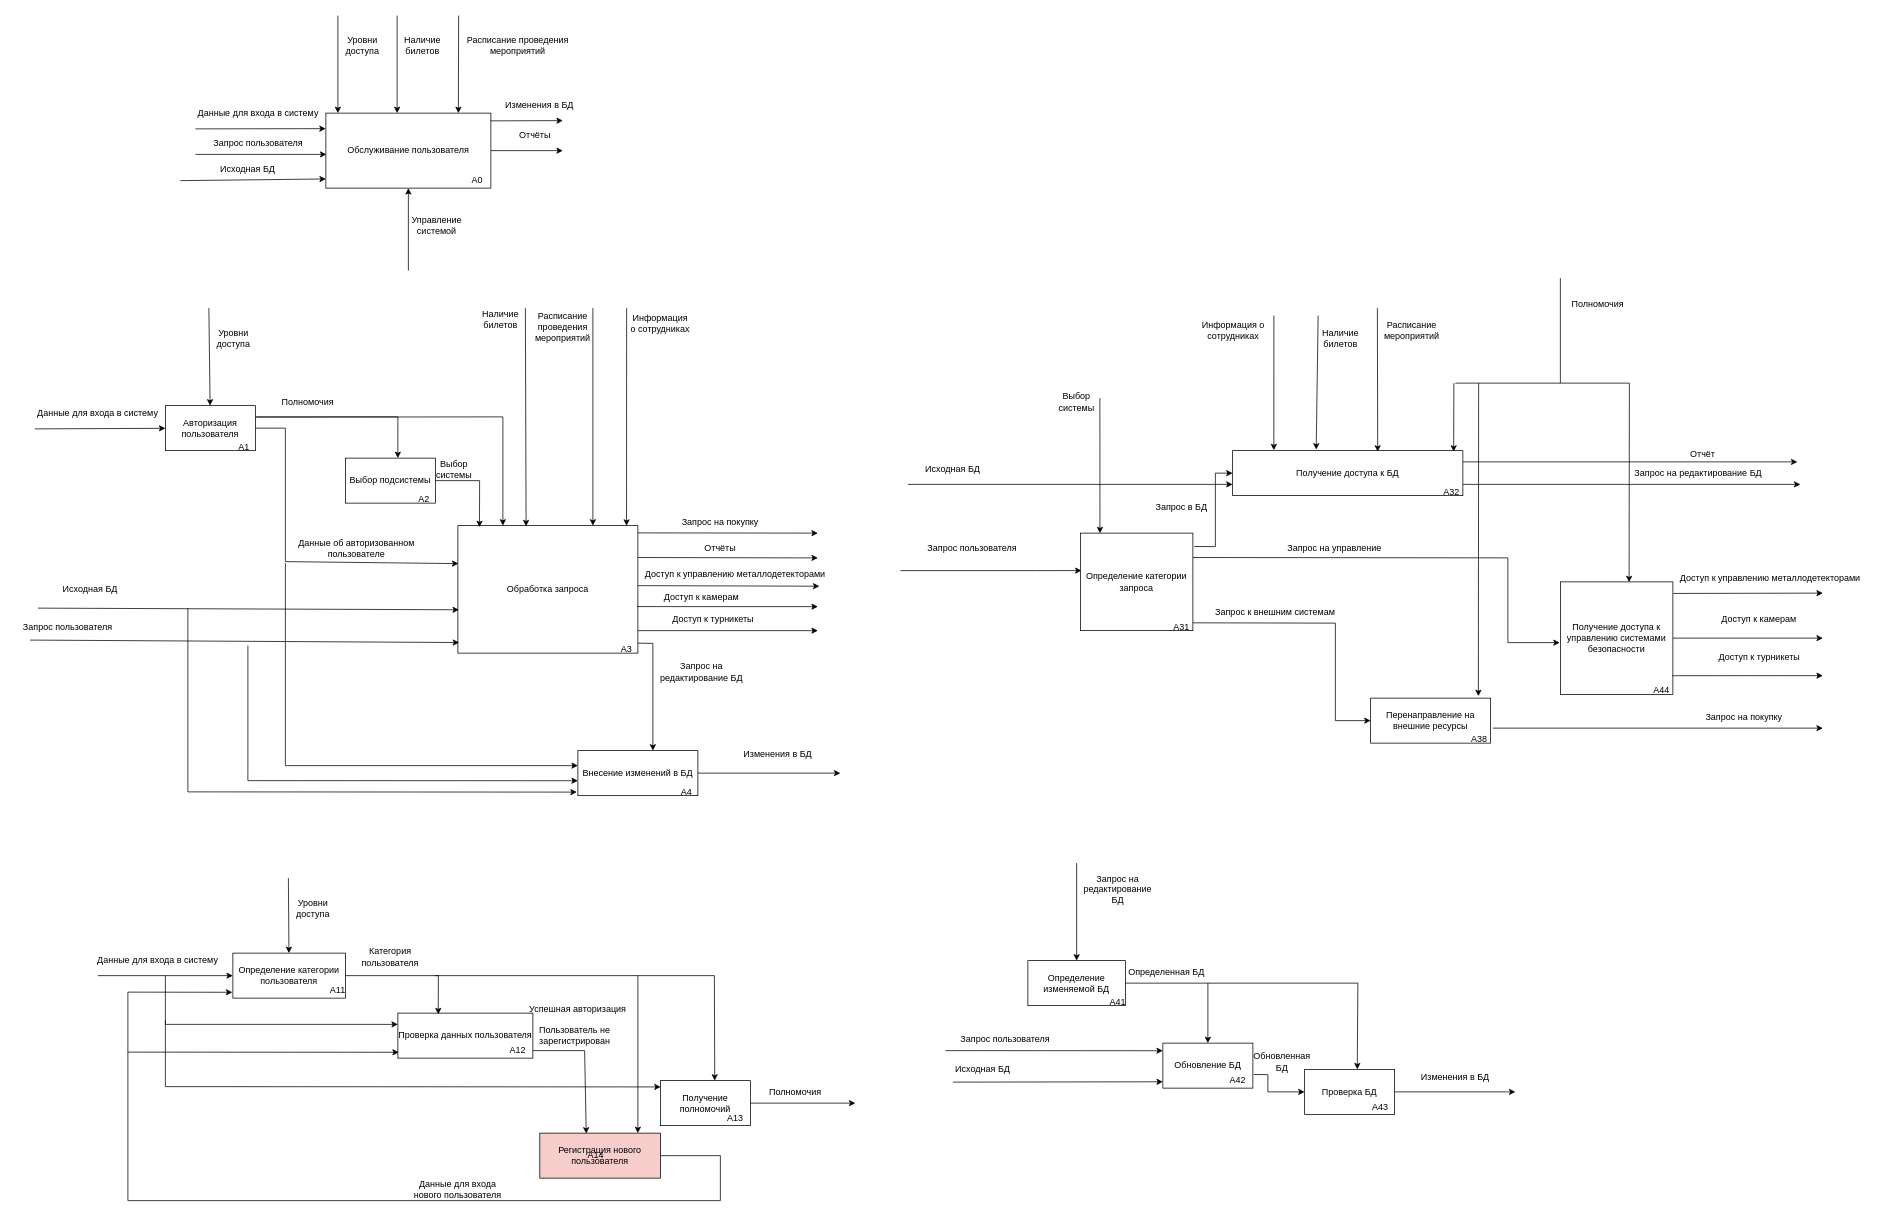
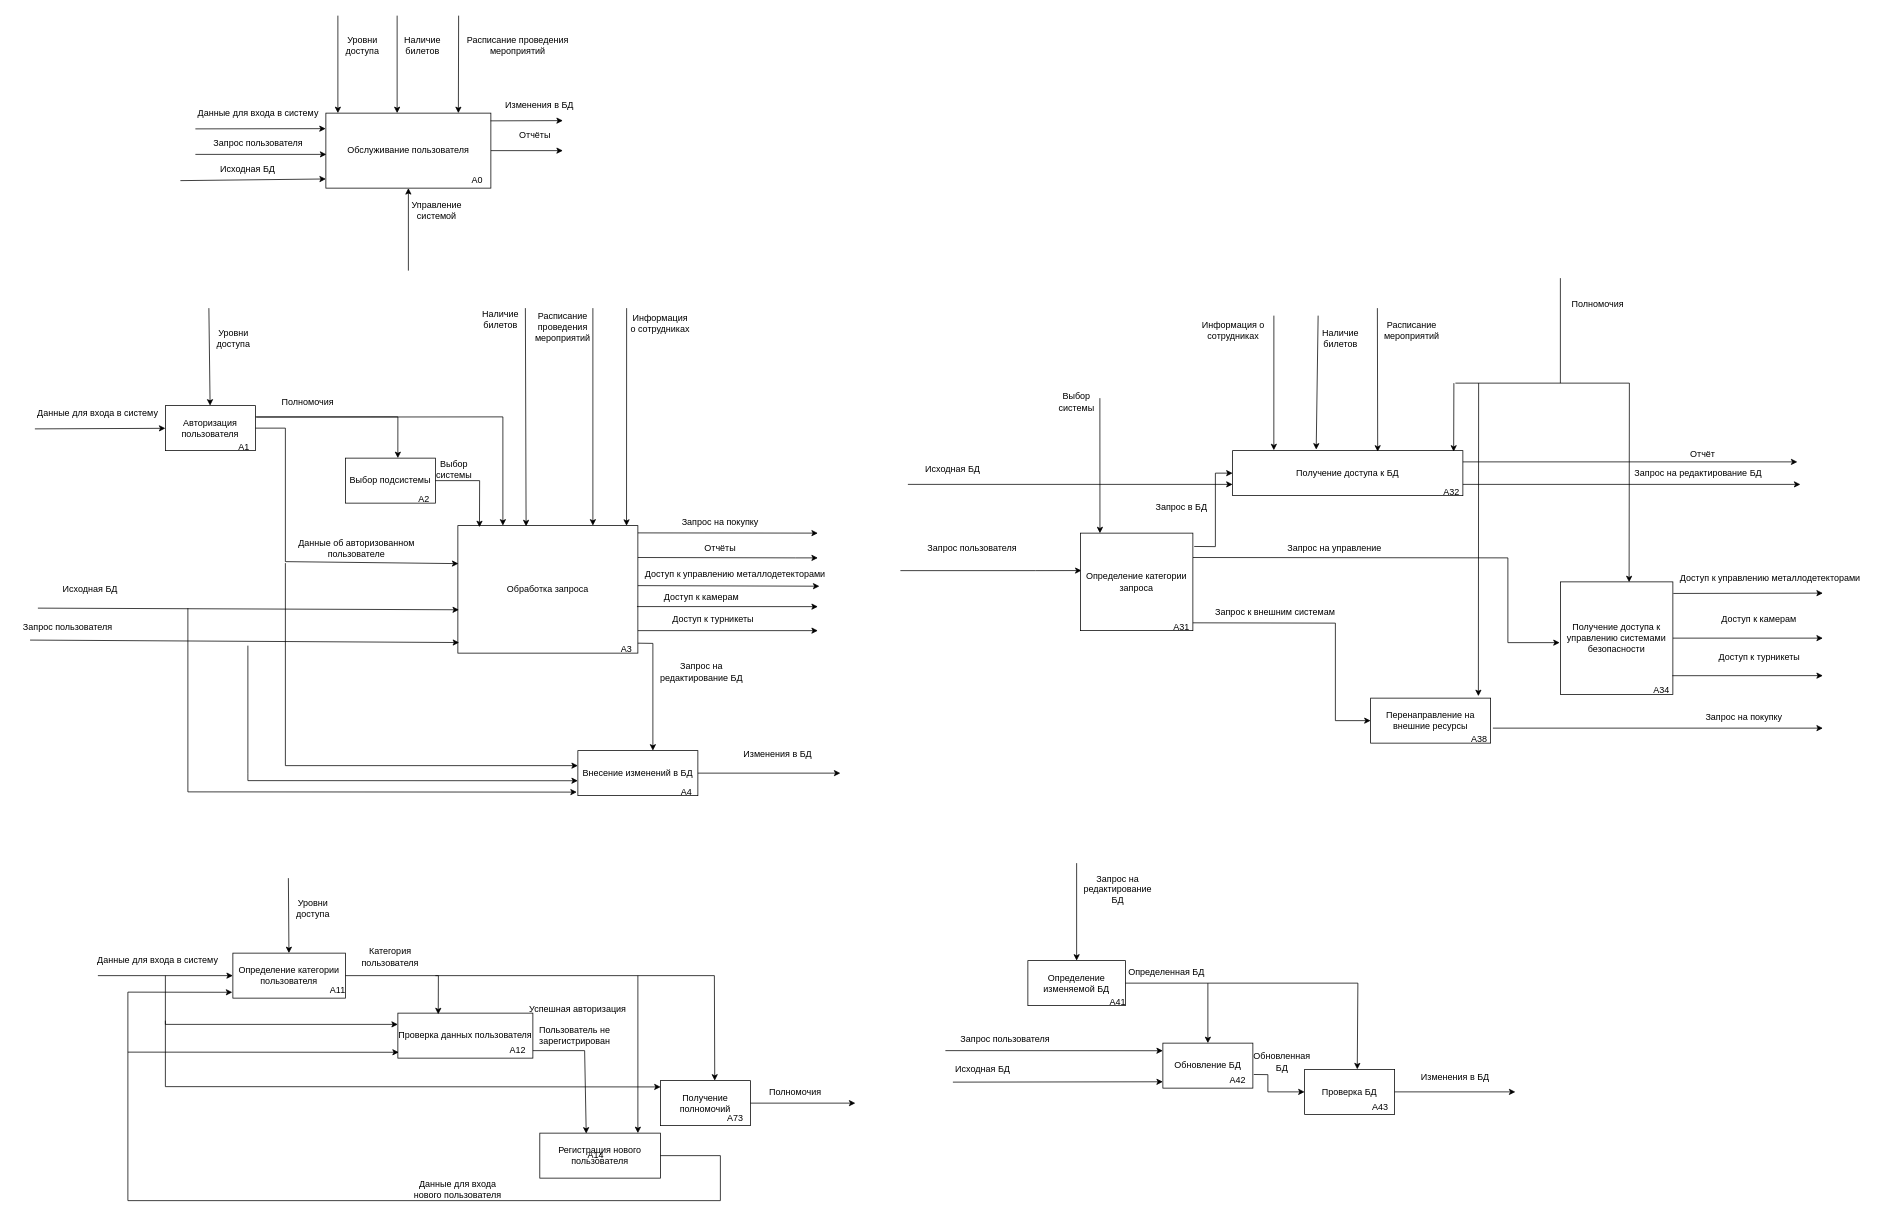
(437, 225) -> (437, 210)
(1662, 690) -> (1662, 690)
(735, 1118) -> (735, 1118)
(600, 1155) -> (600, 1155)
